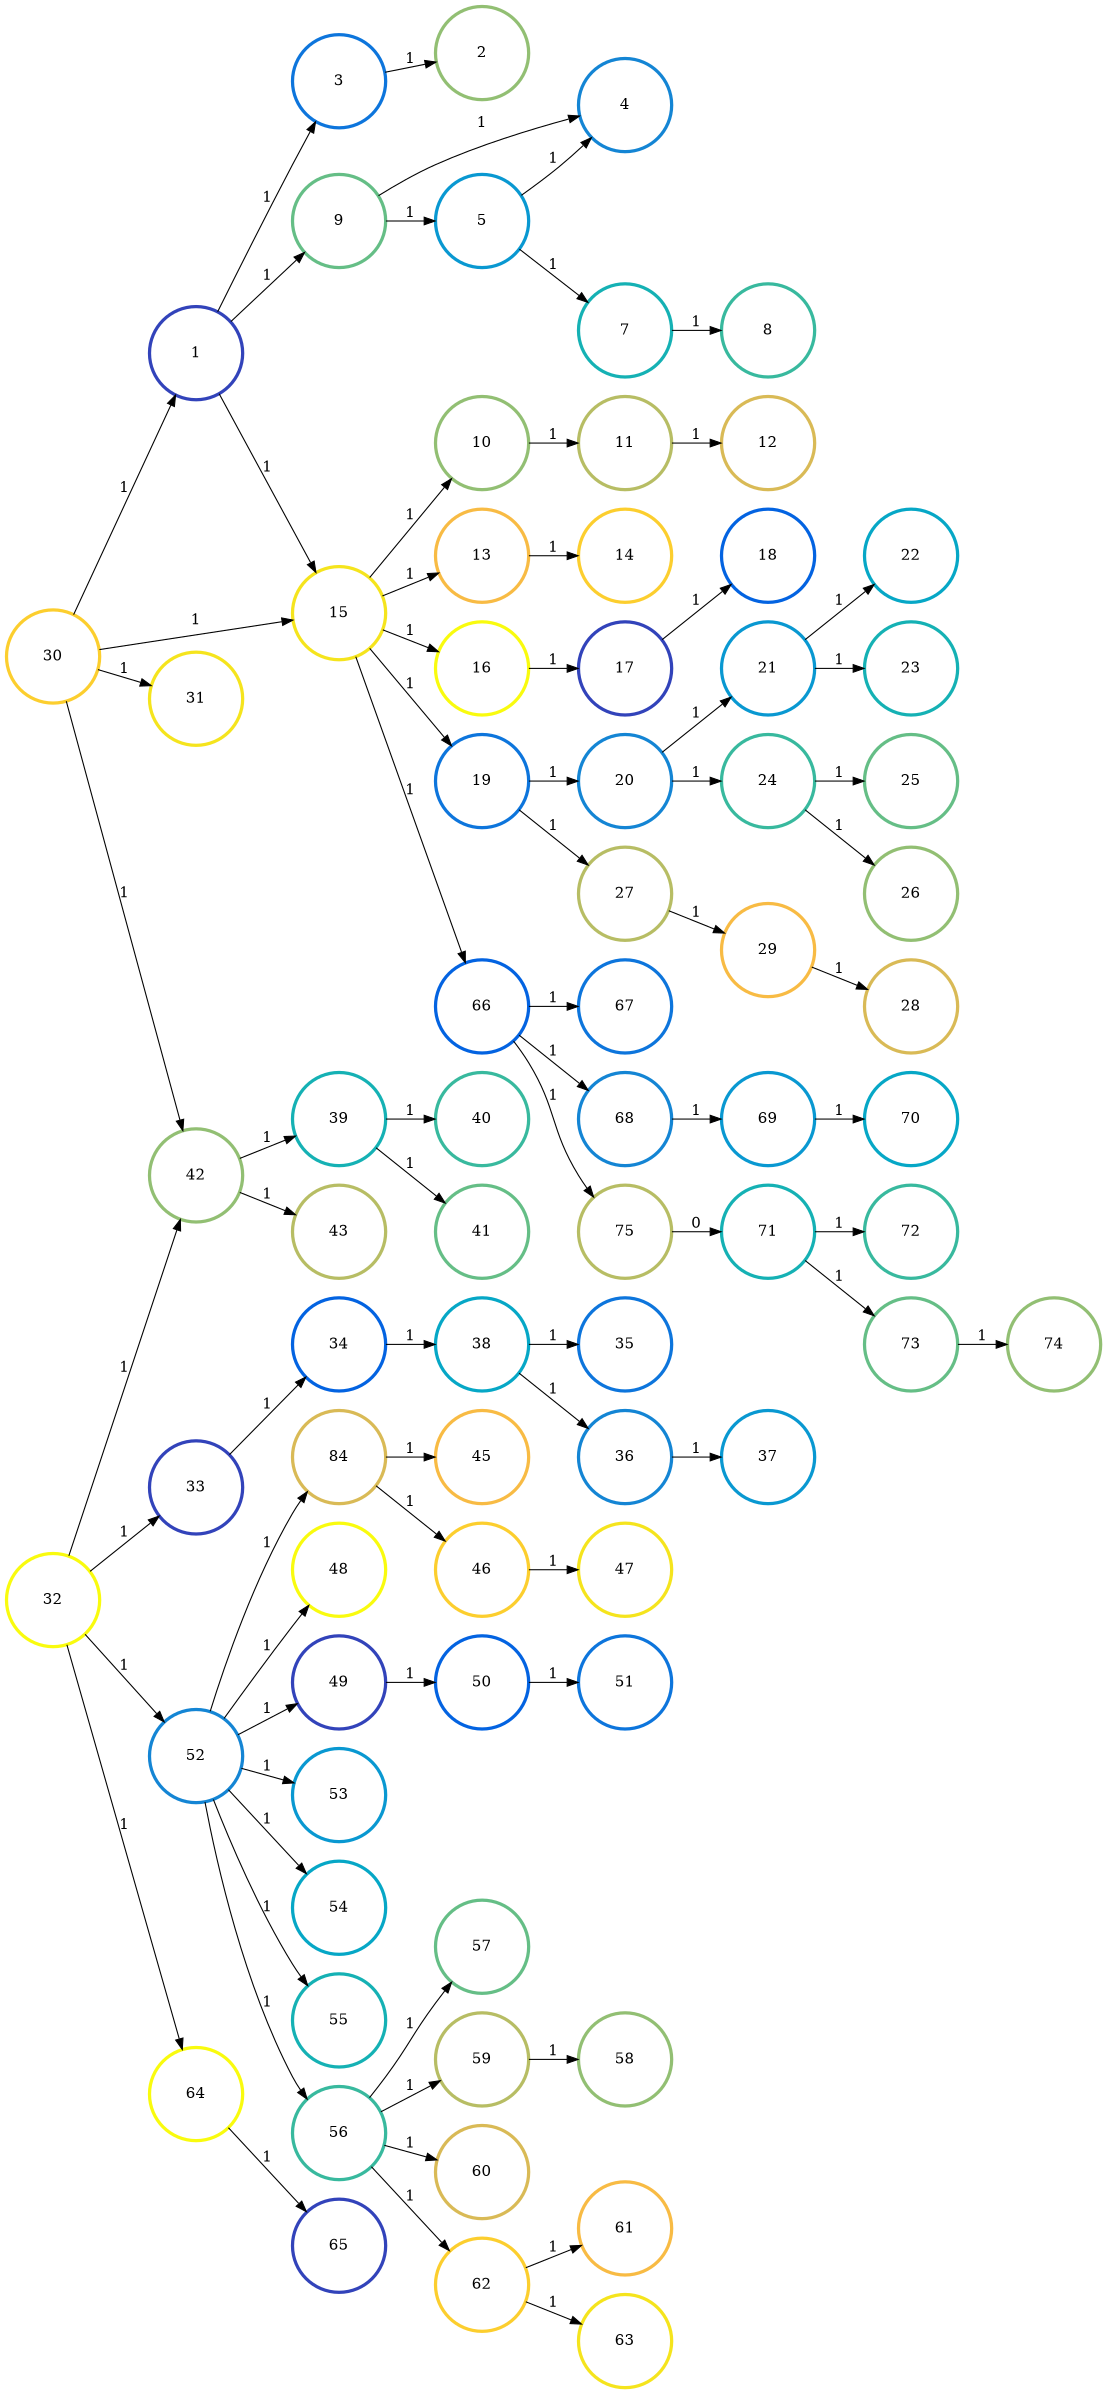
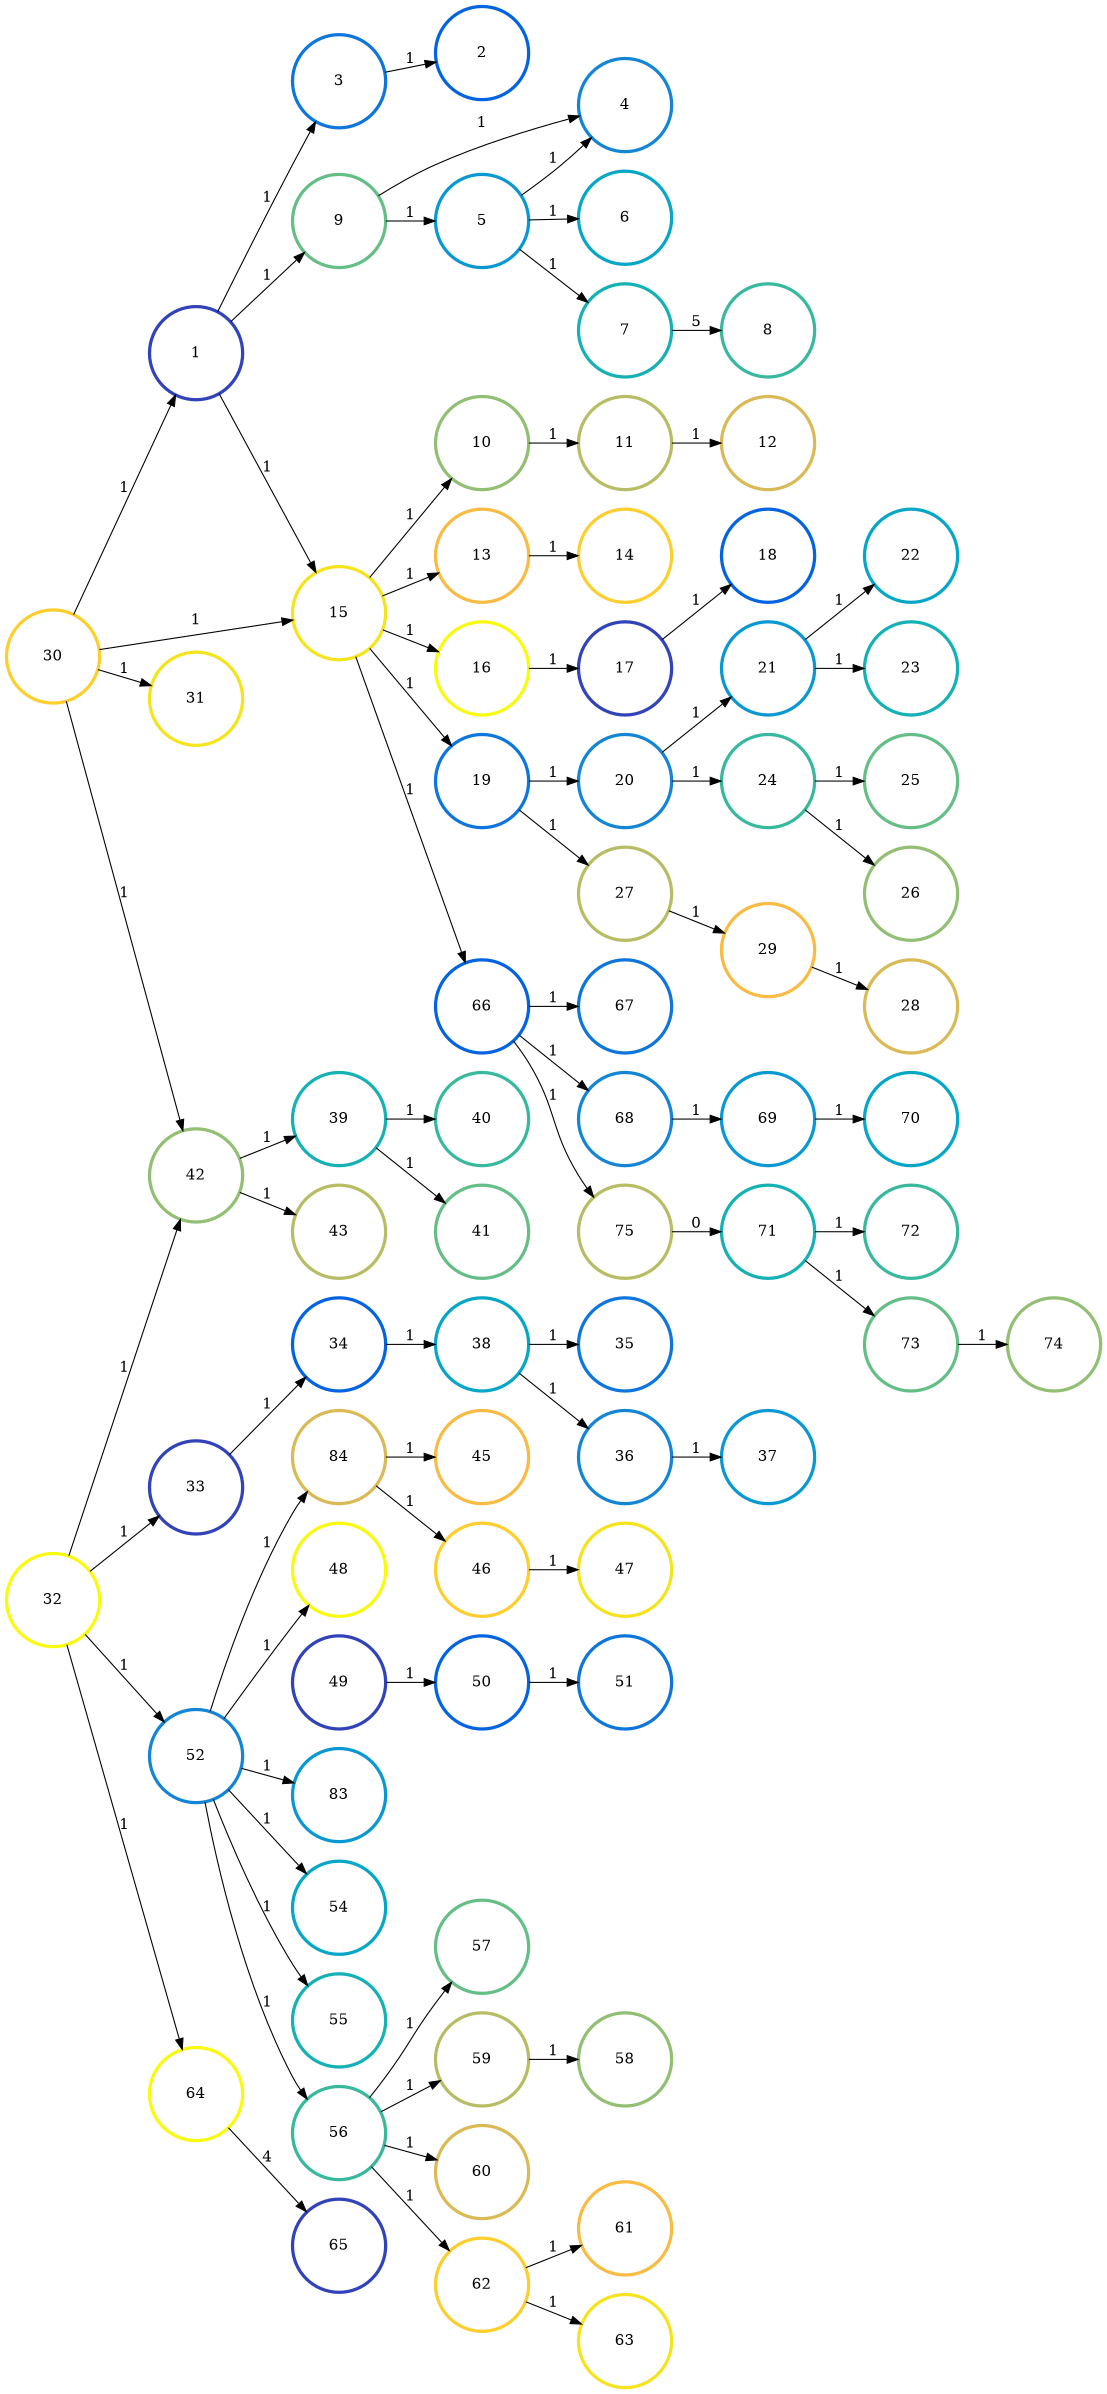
(482, 53) -> (482, 53)
none -> (625, 218)
(697, 322) -> (697, 322)
(263, 1722) -> none
(339, 1795) -> (339, 1795)
(268, 2157) -> (268, 2157)
